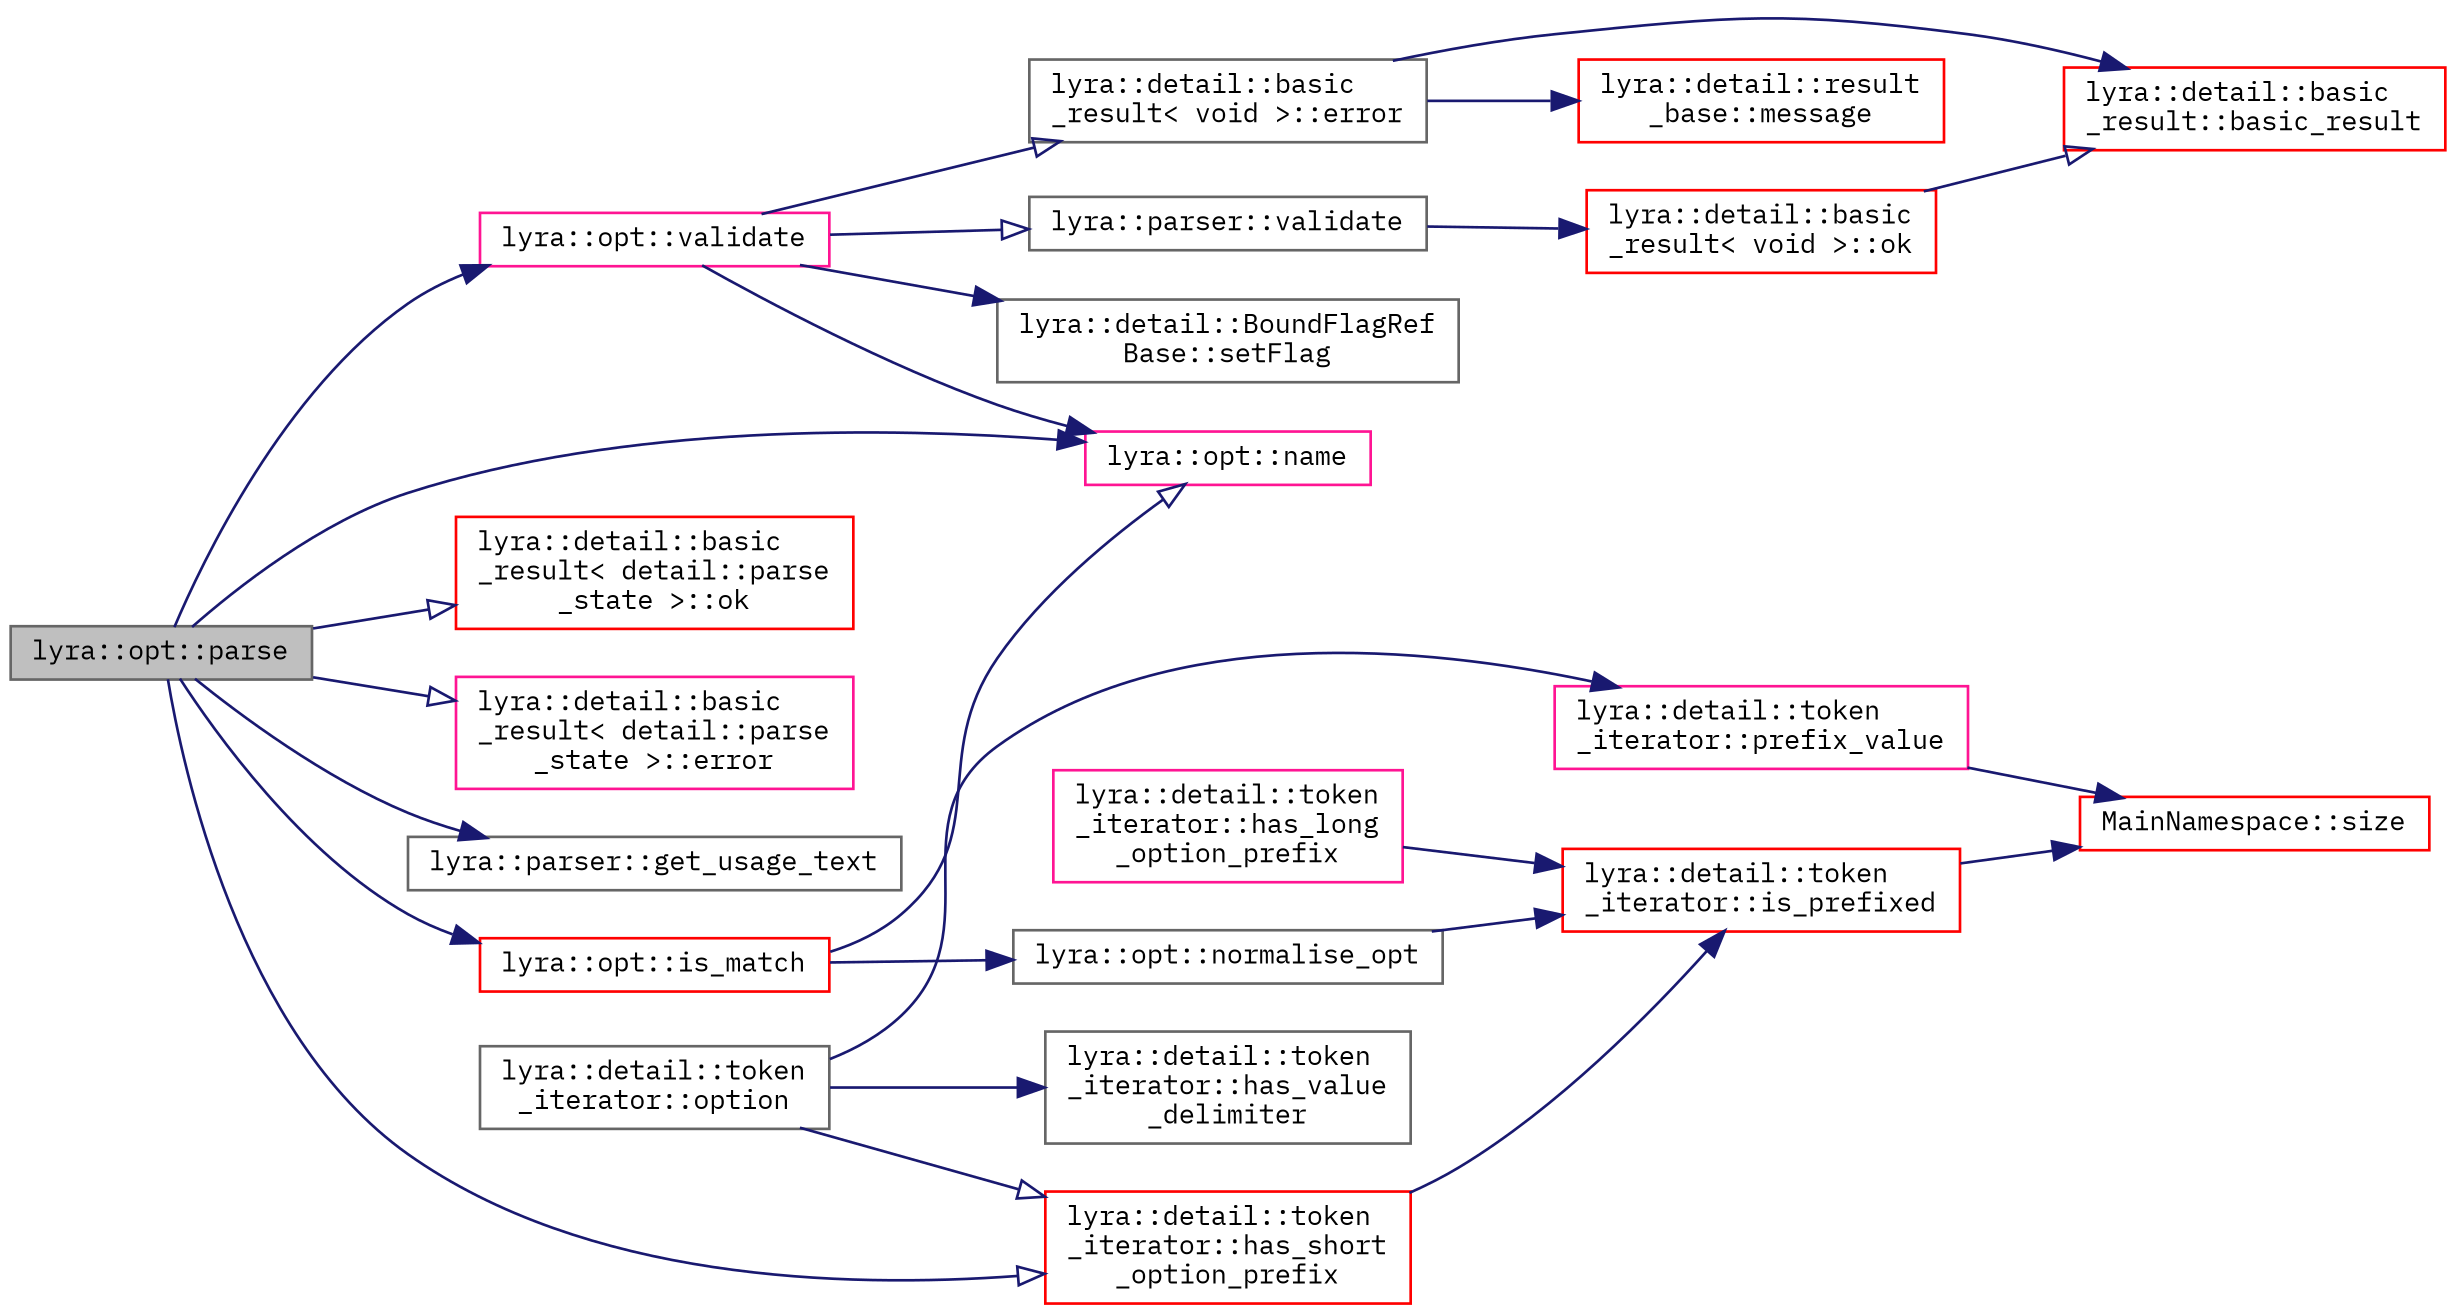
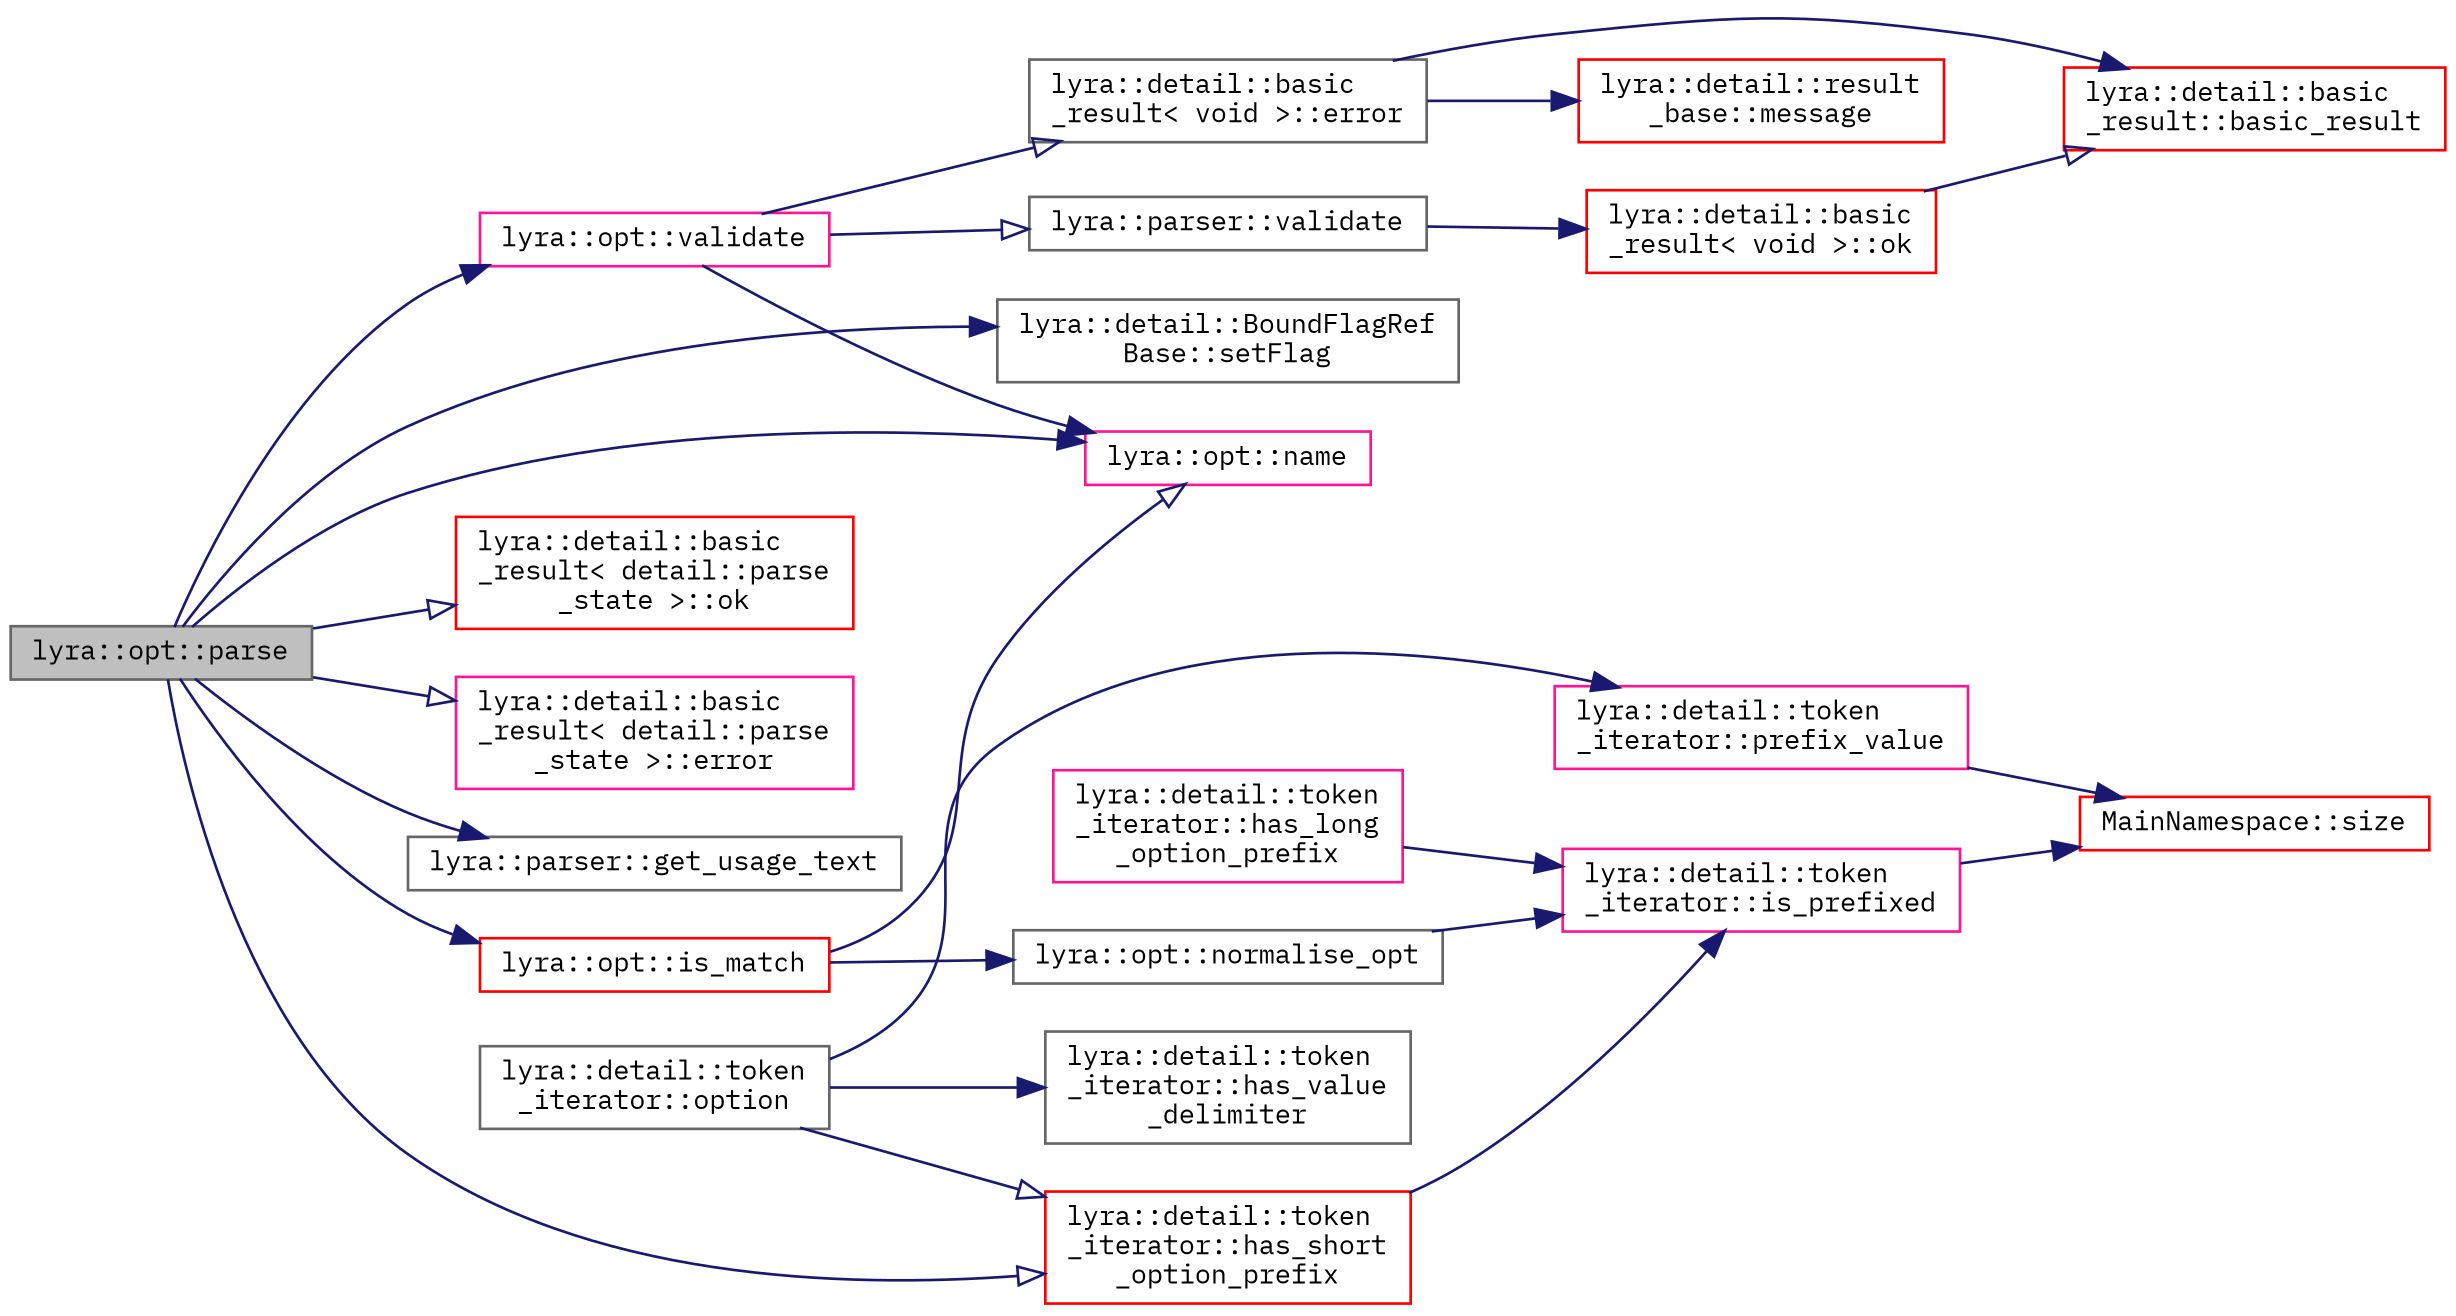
(887, 281) -> (535, 381)
(1761, 890) -> (1761, 890)
